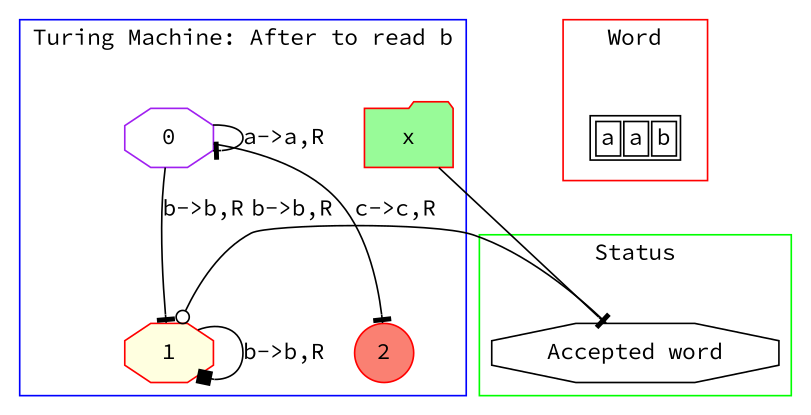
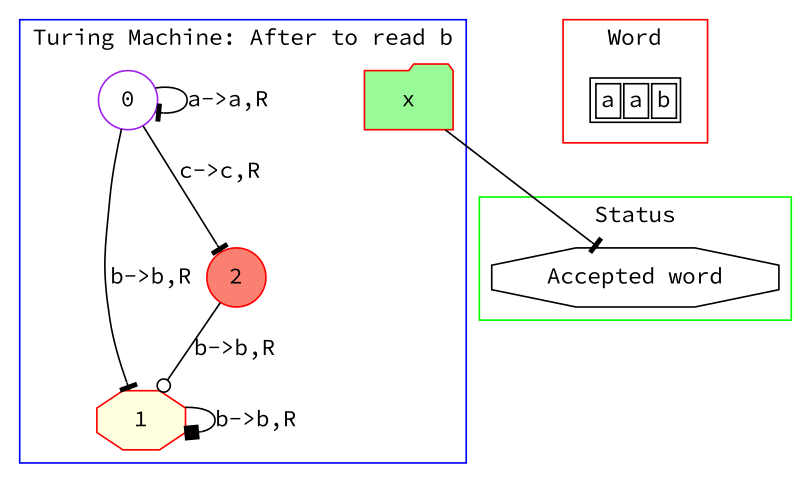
(169, 138) -> (128, 100)
(391, 226) -> (194, 341)
